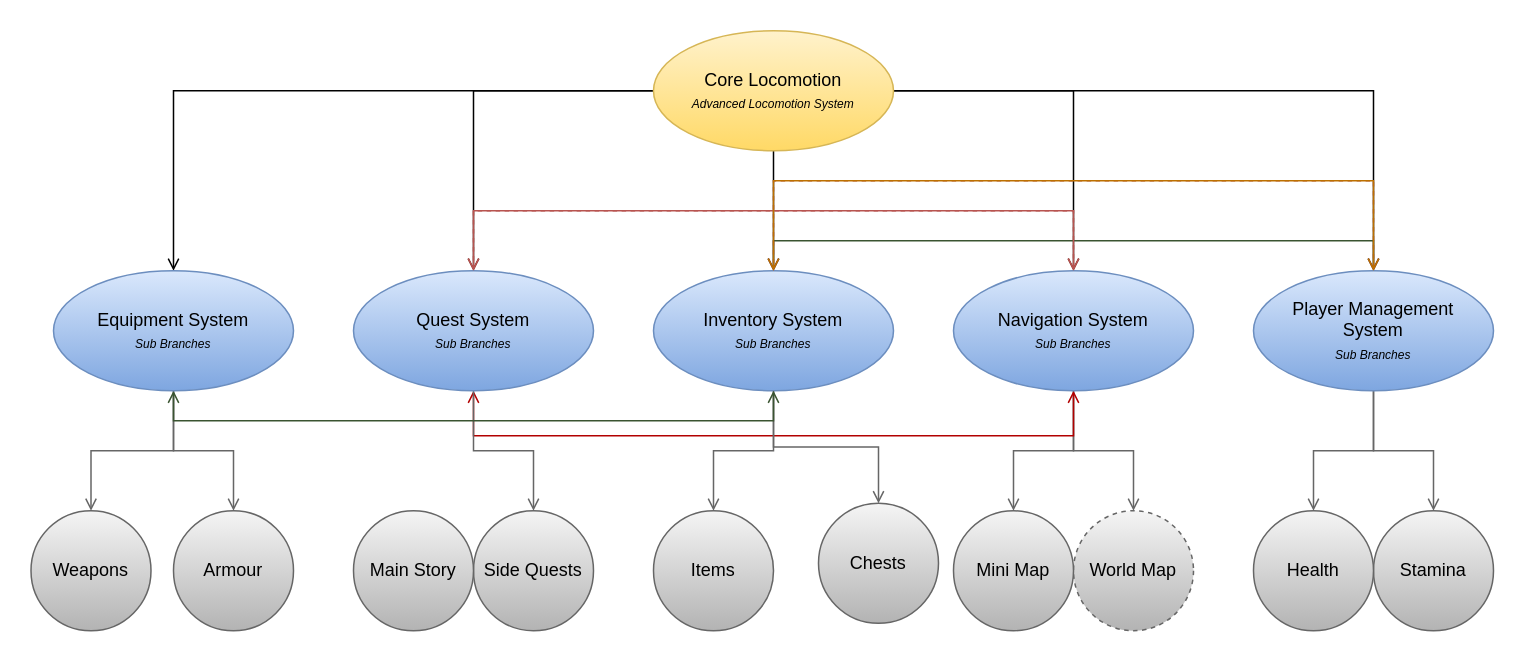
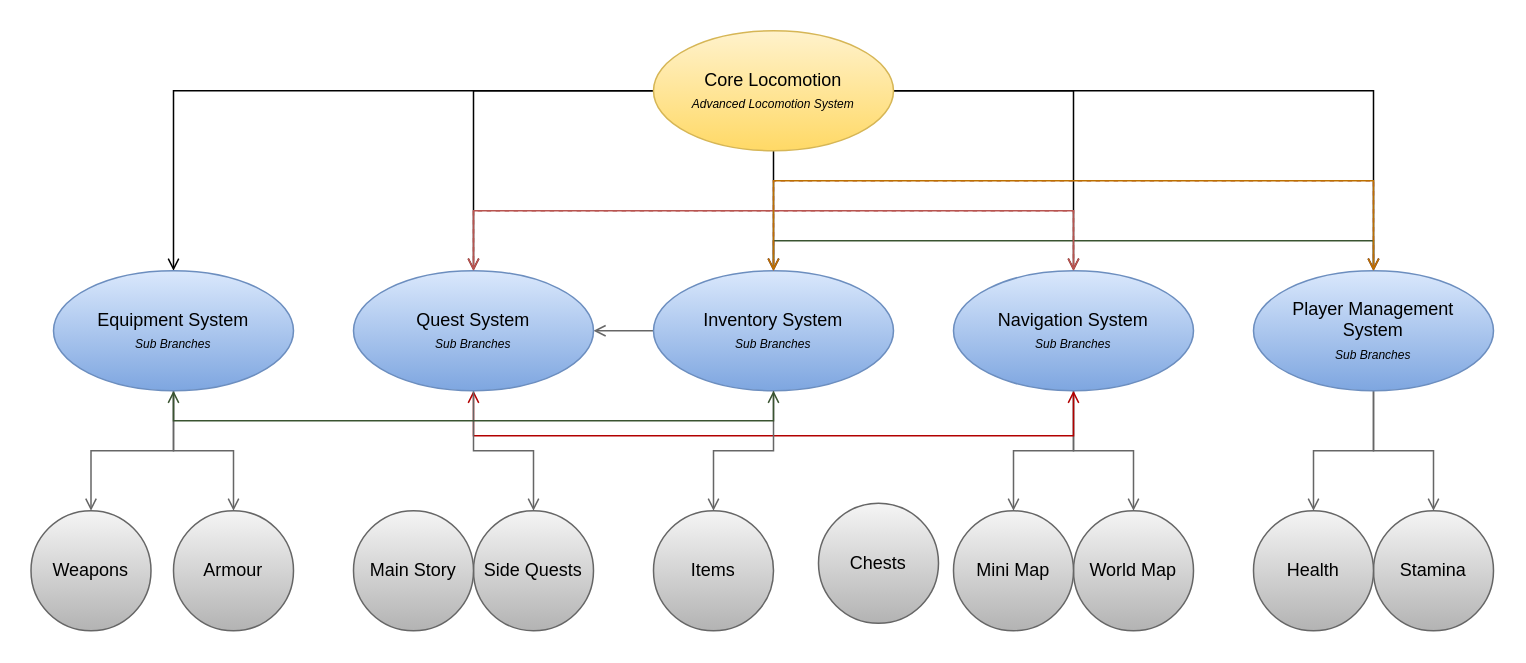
(853, 447) -> (625, 331)
(1133, 571) -> (1133, 571)
